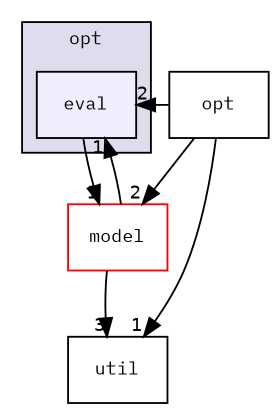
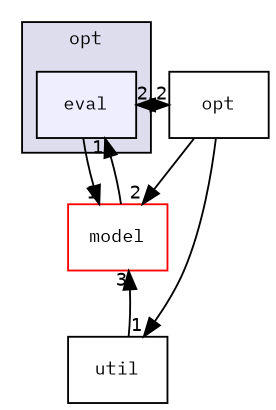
none -> (143, 105)
(105, 295) -> (130, 313)
